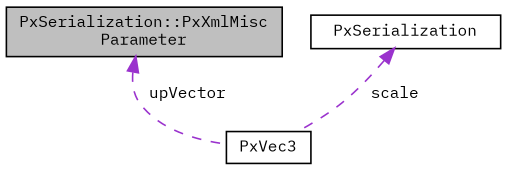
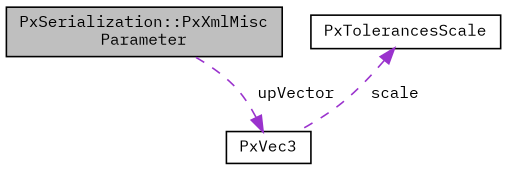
(406, 32) -> (406, 32)
(164, 125) -> (230, 82)
